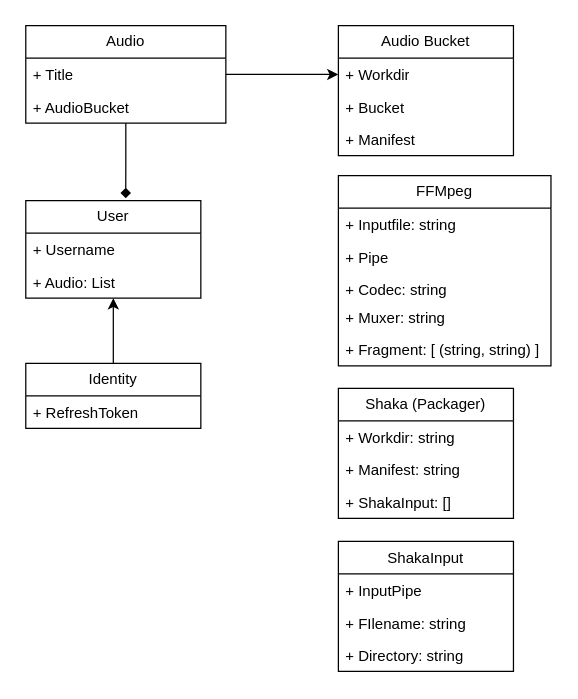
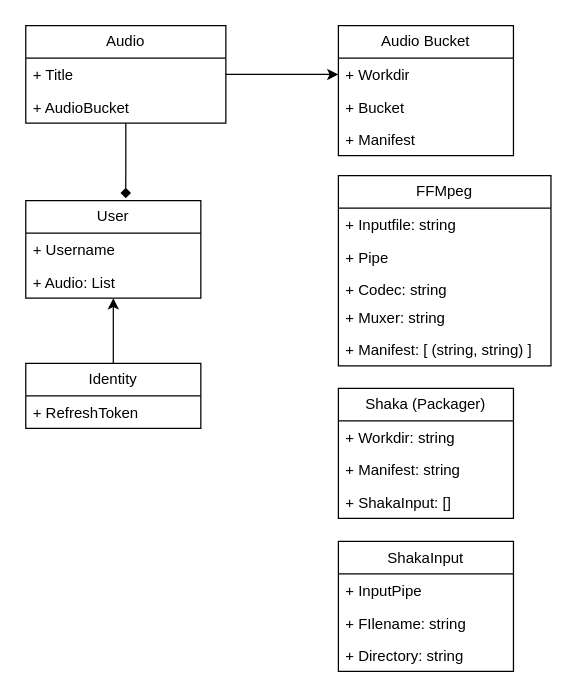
(446, 360) -> (446, 360)
